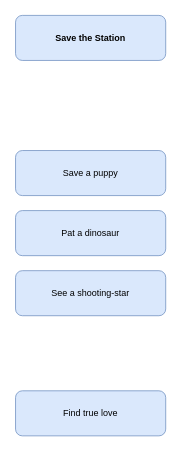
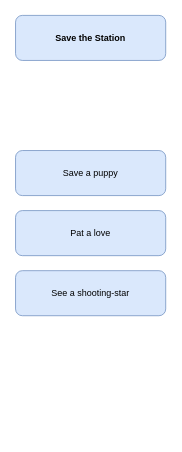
(90, 233) -> (90, 233)
(90, 413) -> none
